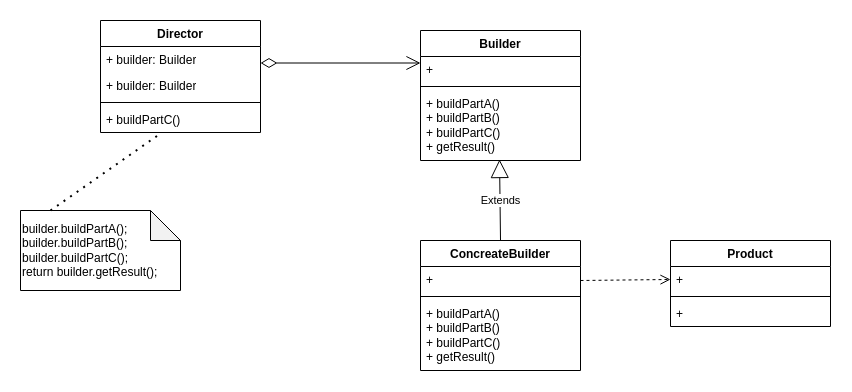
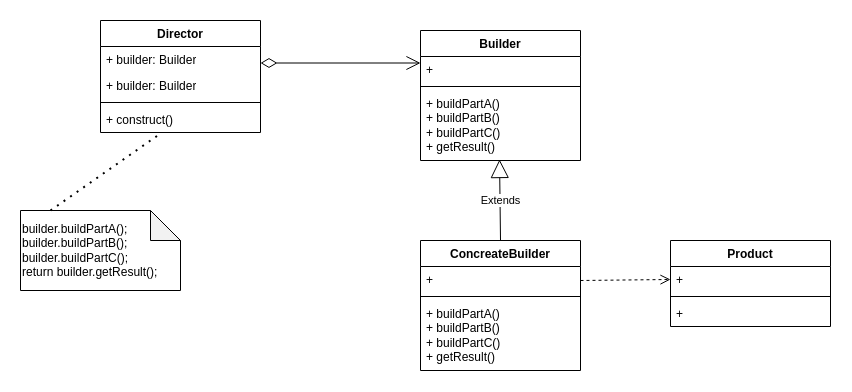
(149, 121) -> (149, 121)
